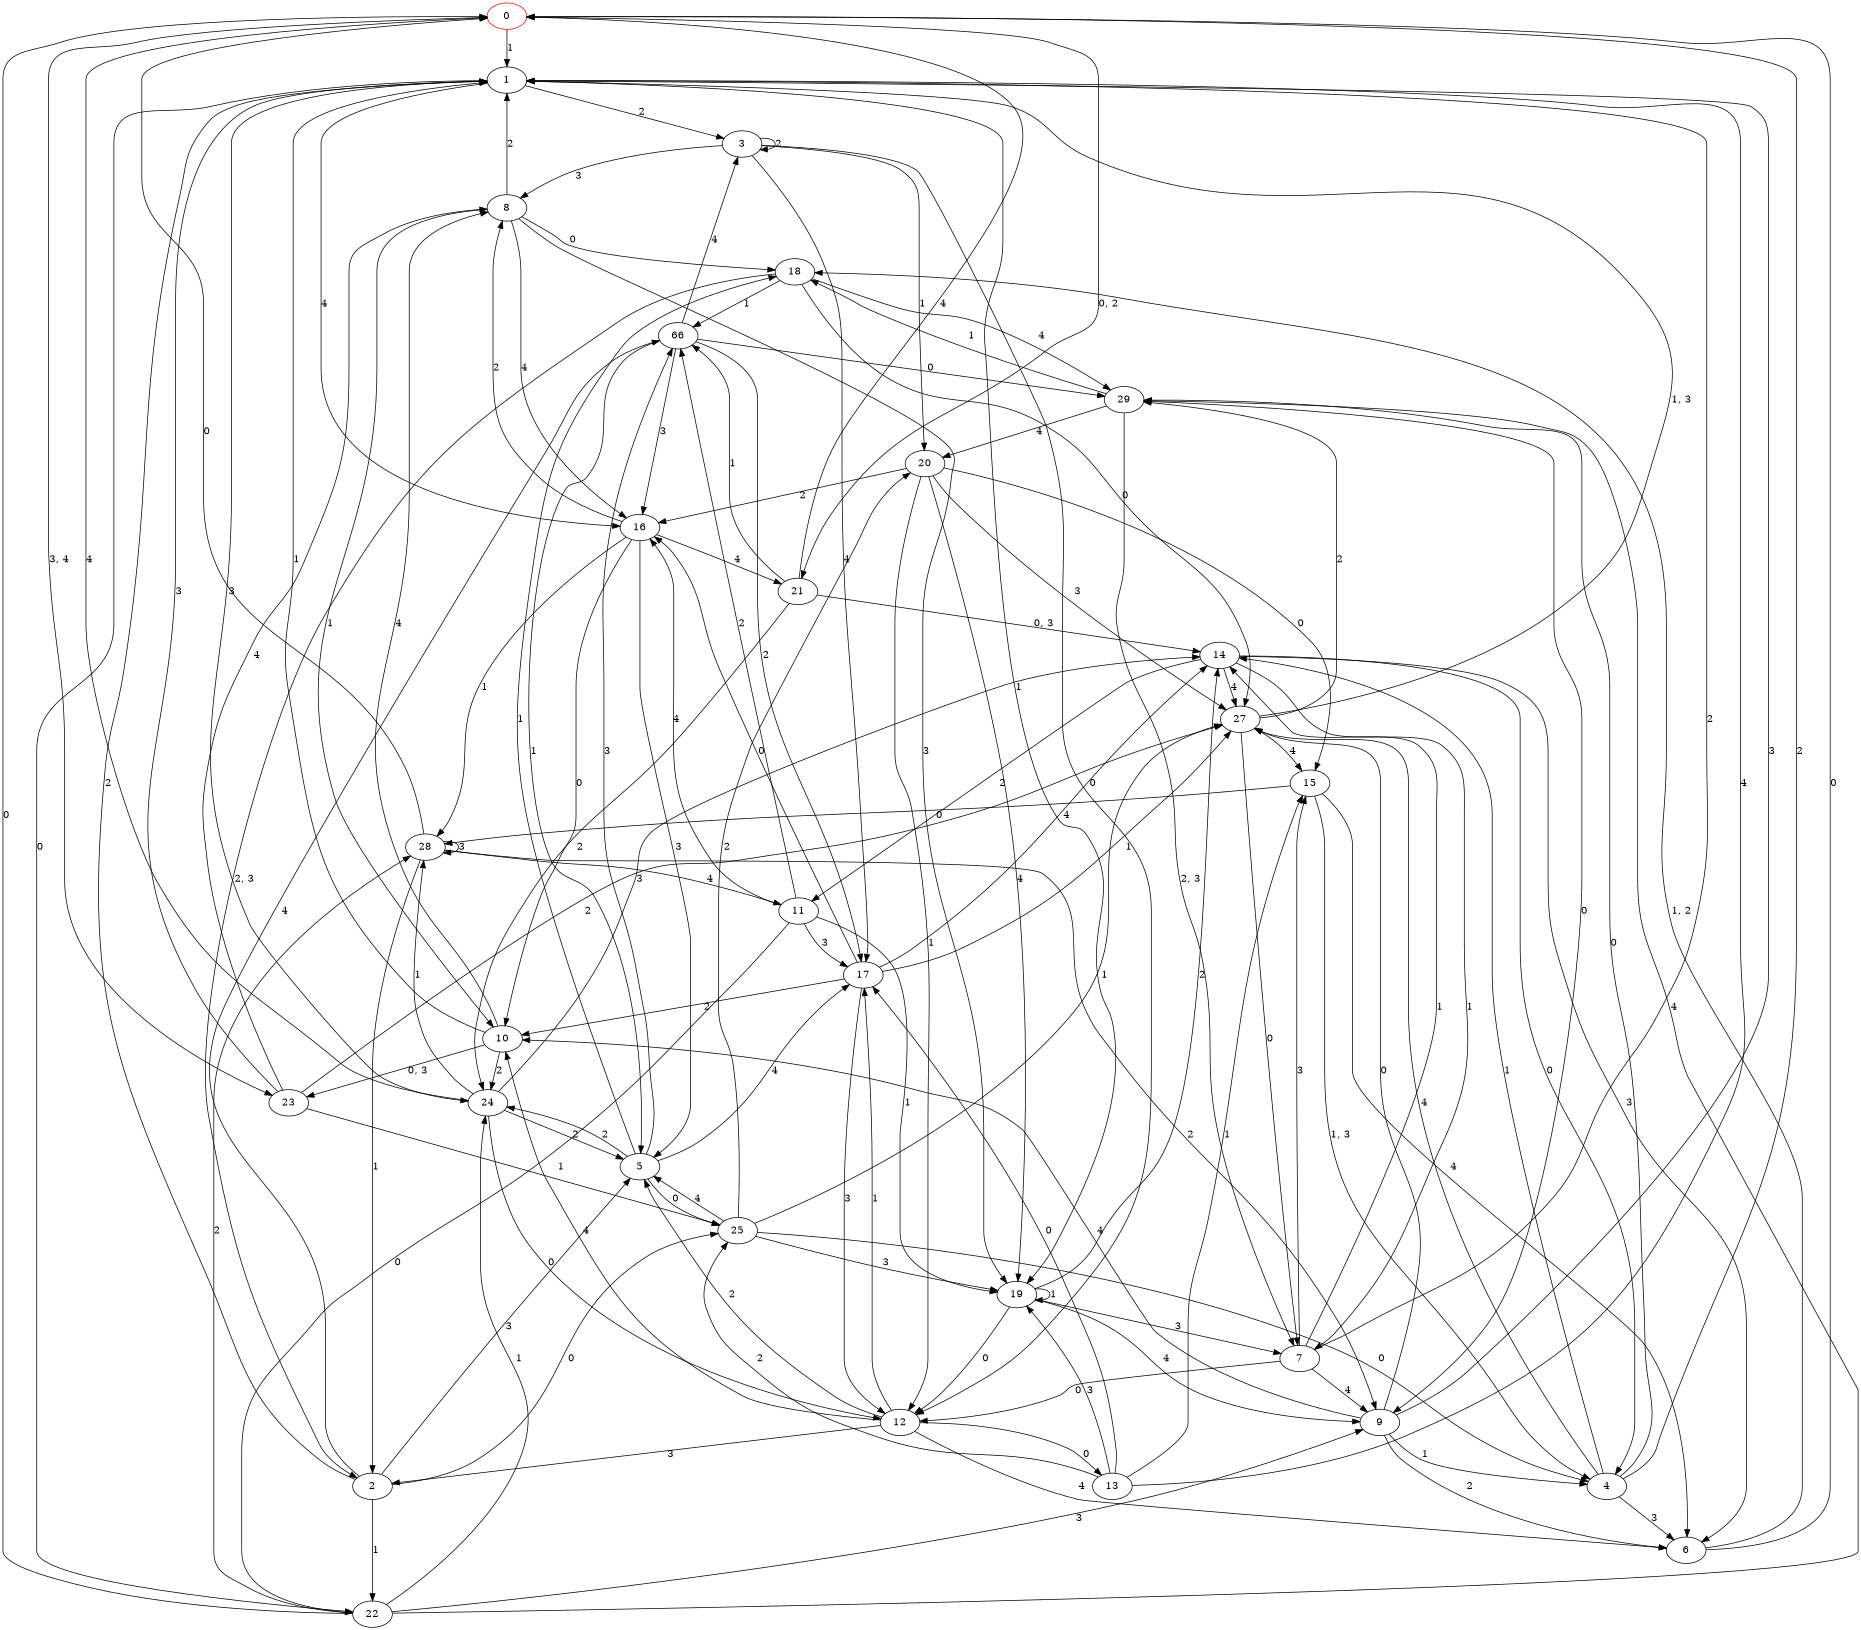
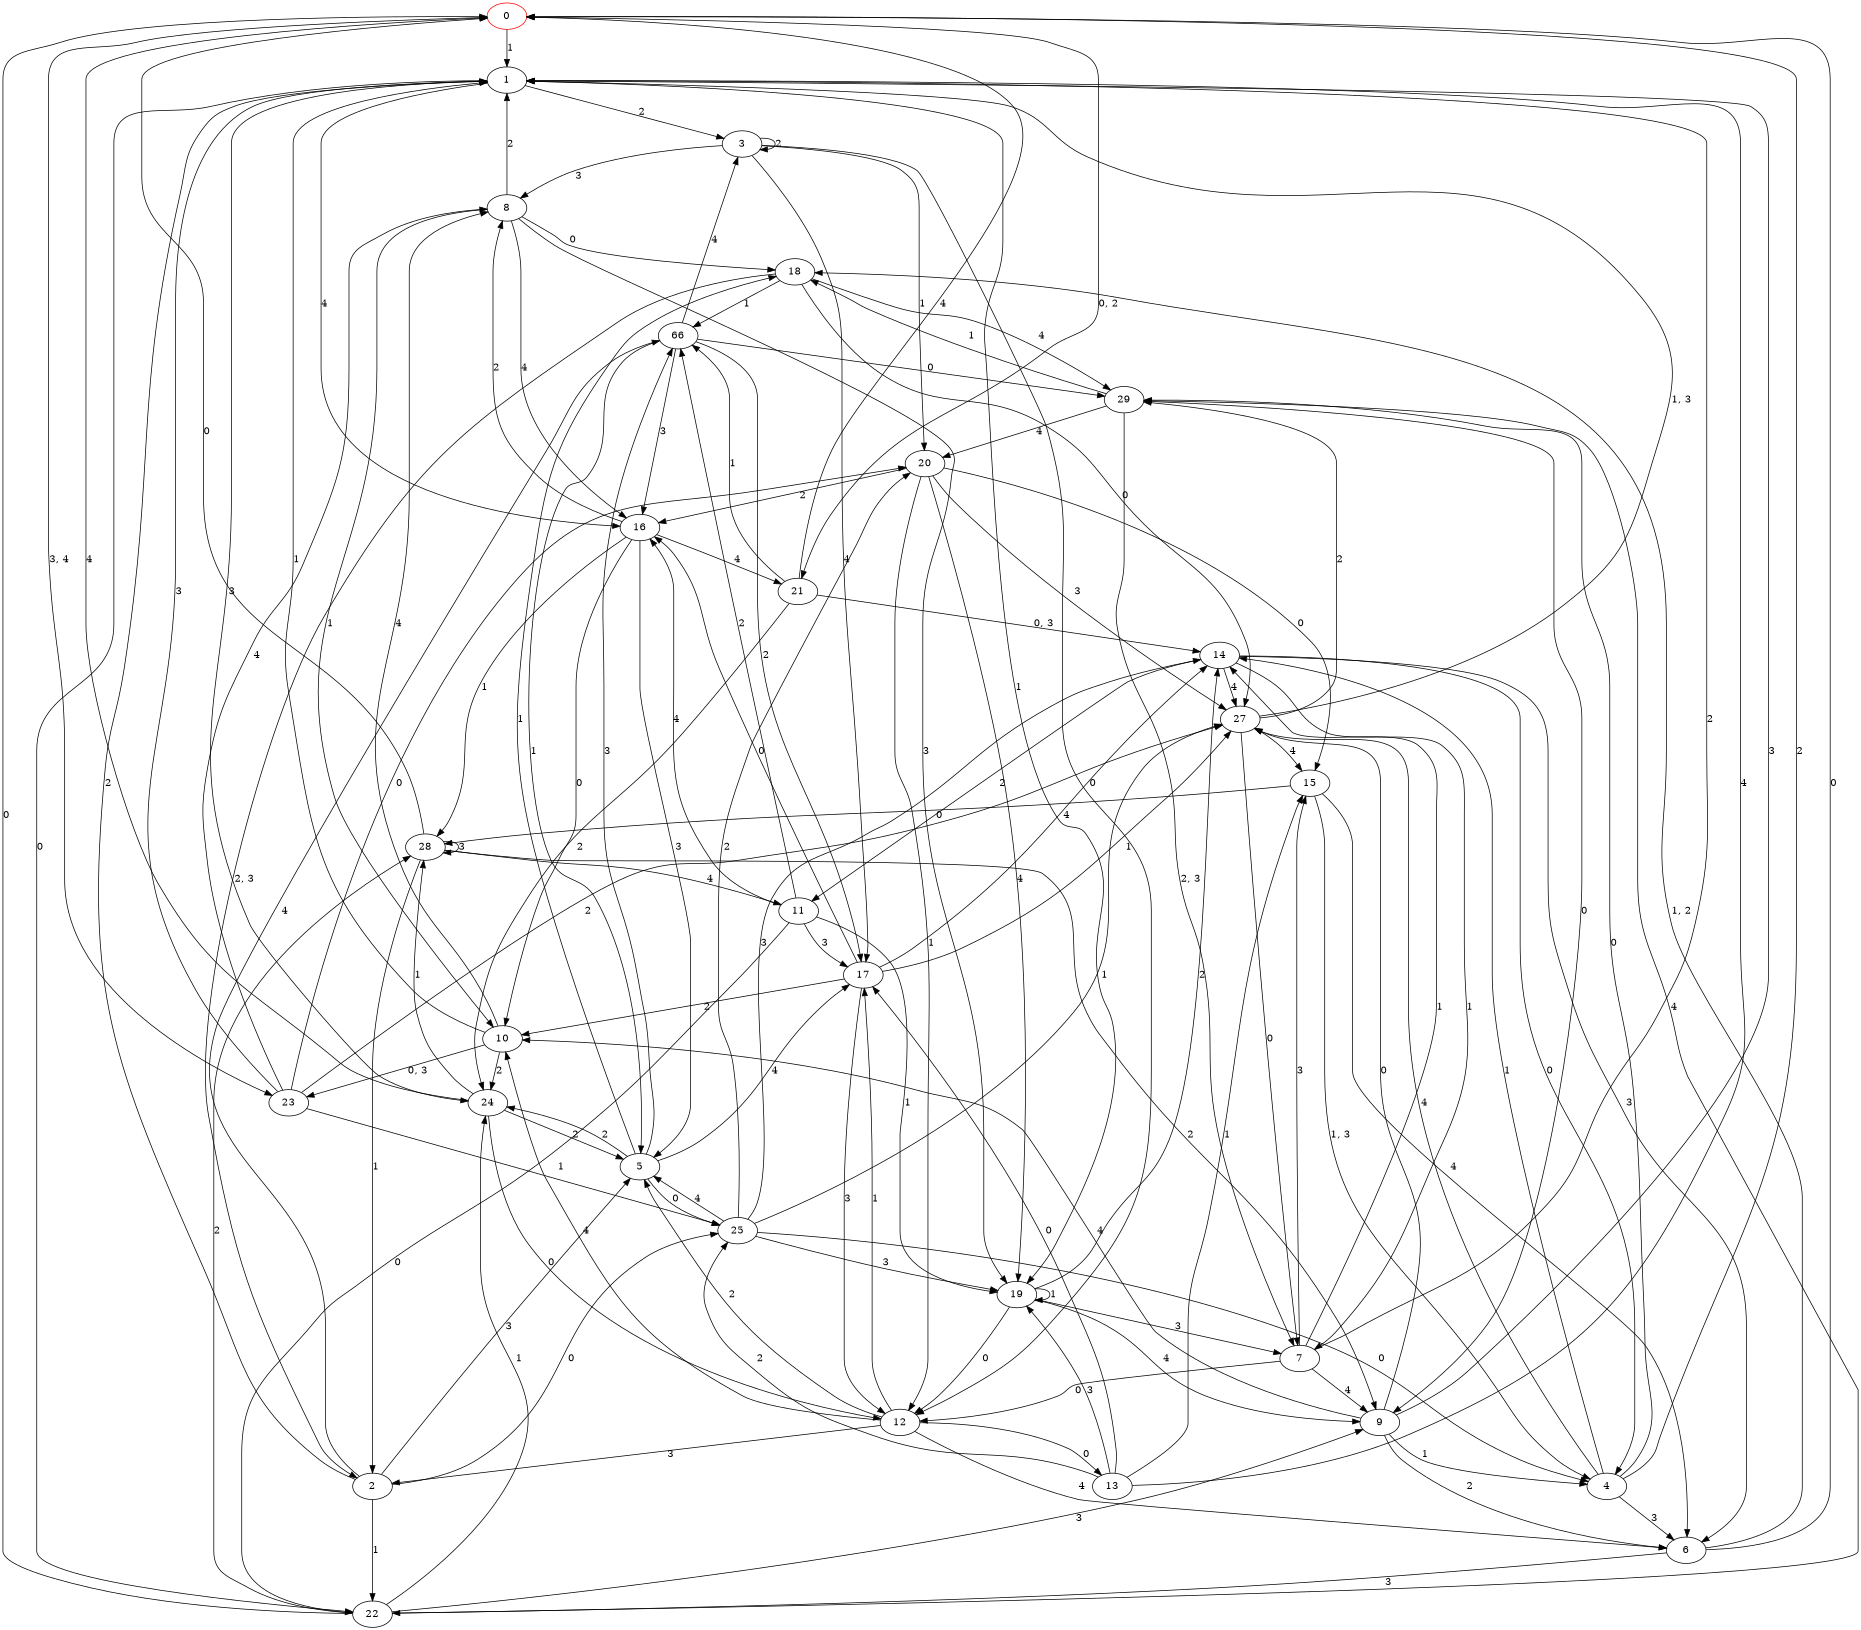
none -> (470, 641)
(751, 782) -> (817, 857)
none -> (1129, 1592)
